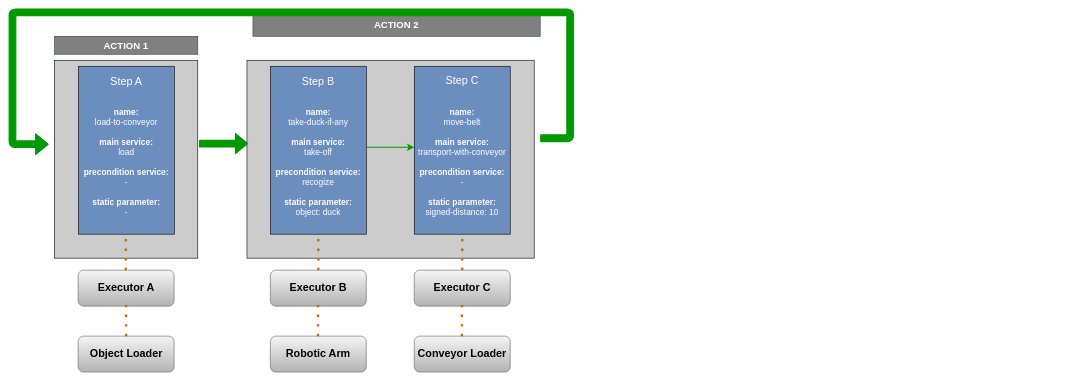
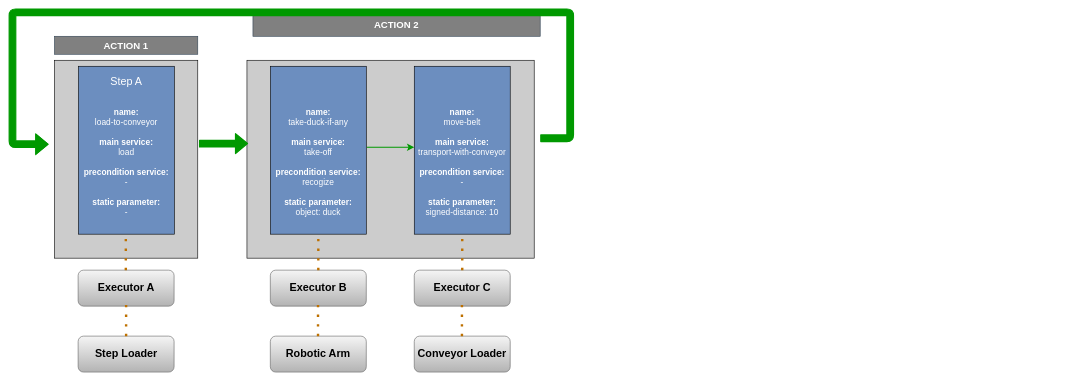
(318, 81) -> none
(462, 81) -> none
(126, 354) -> (126, 354)
